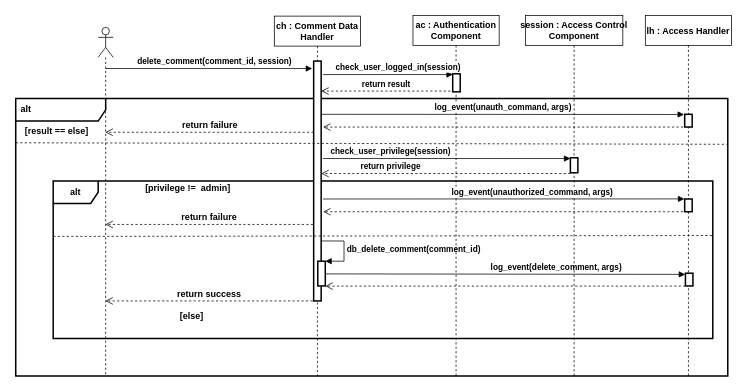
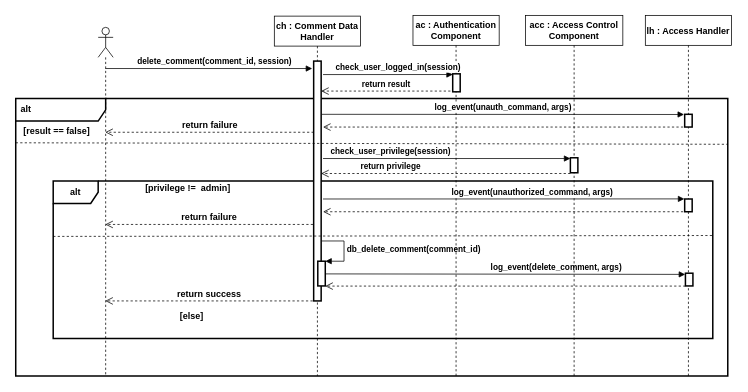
(574, 26) -> (574, 26)
(57, 132) -> (57, 132)
